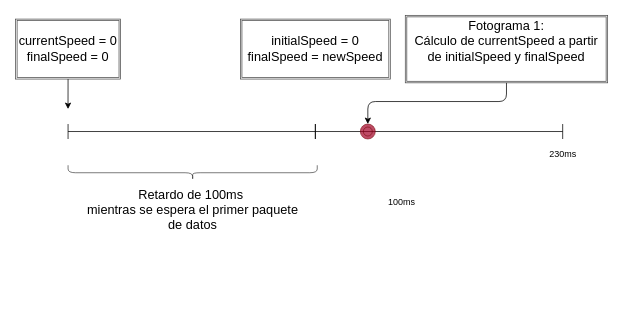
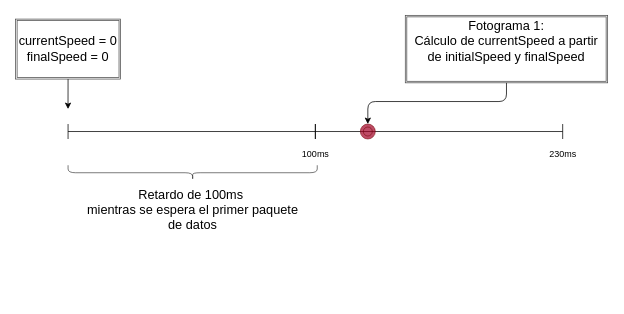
(315, 49) -> none
(402, 203) -> (315, 154)
